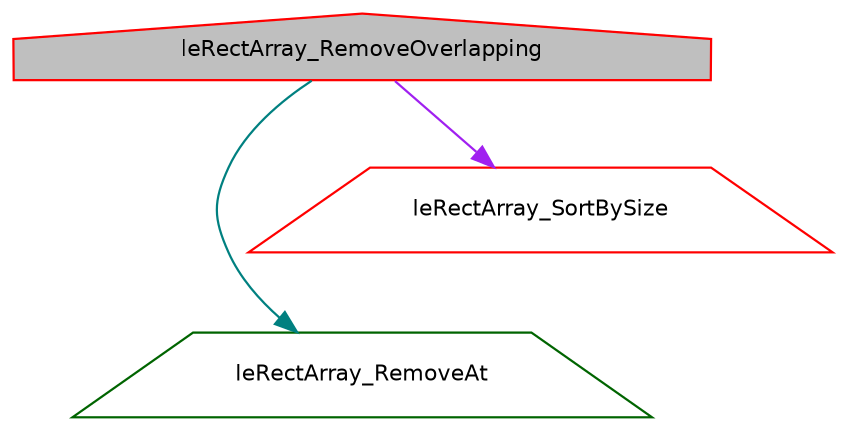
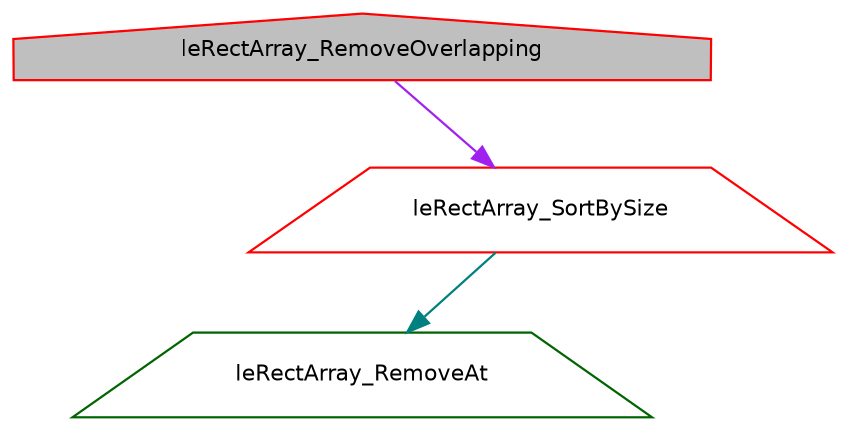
(220, 191) -> (460, 285)
